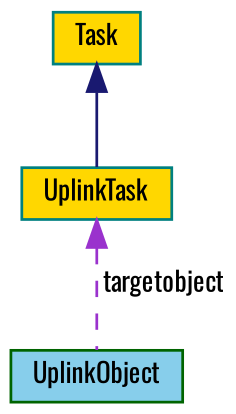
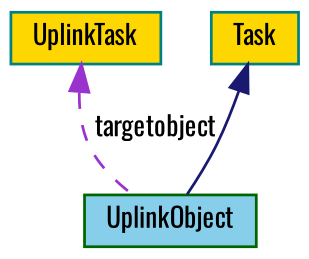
(97, 130) -> (217, 145)
